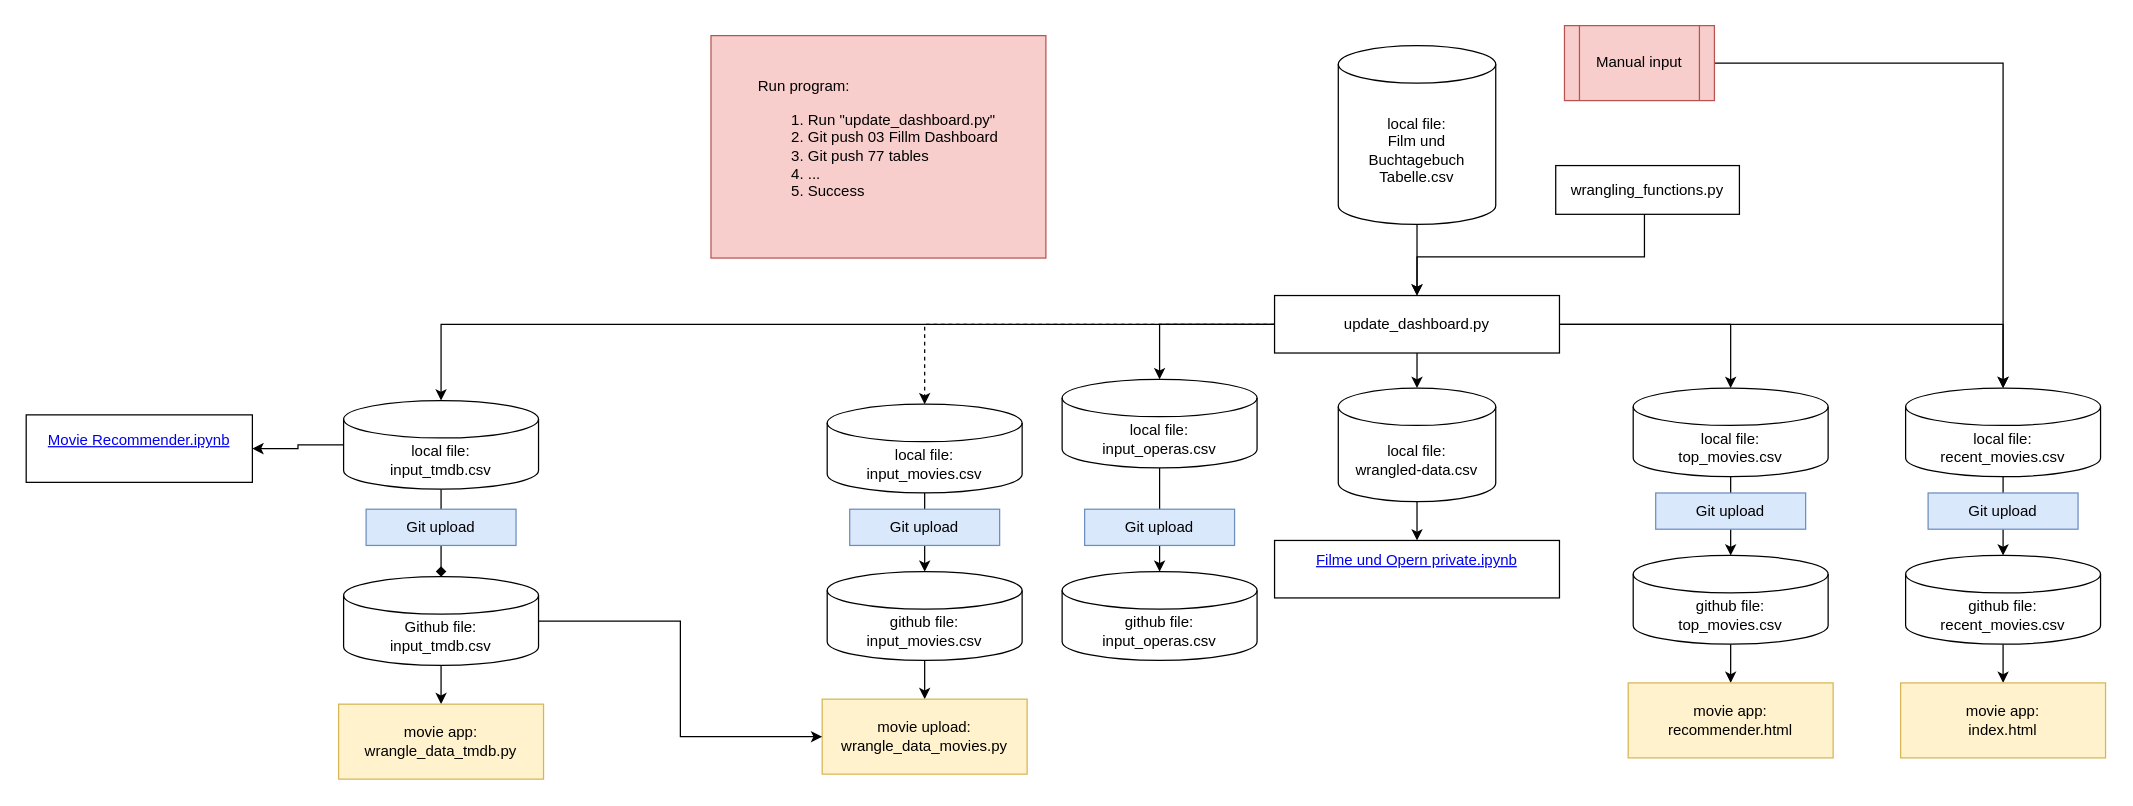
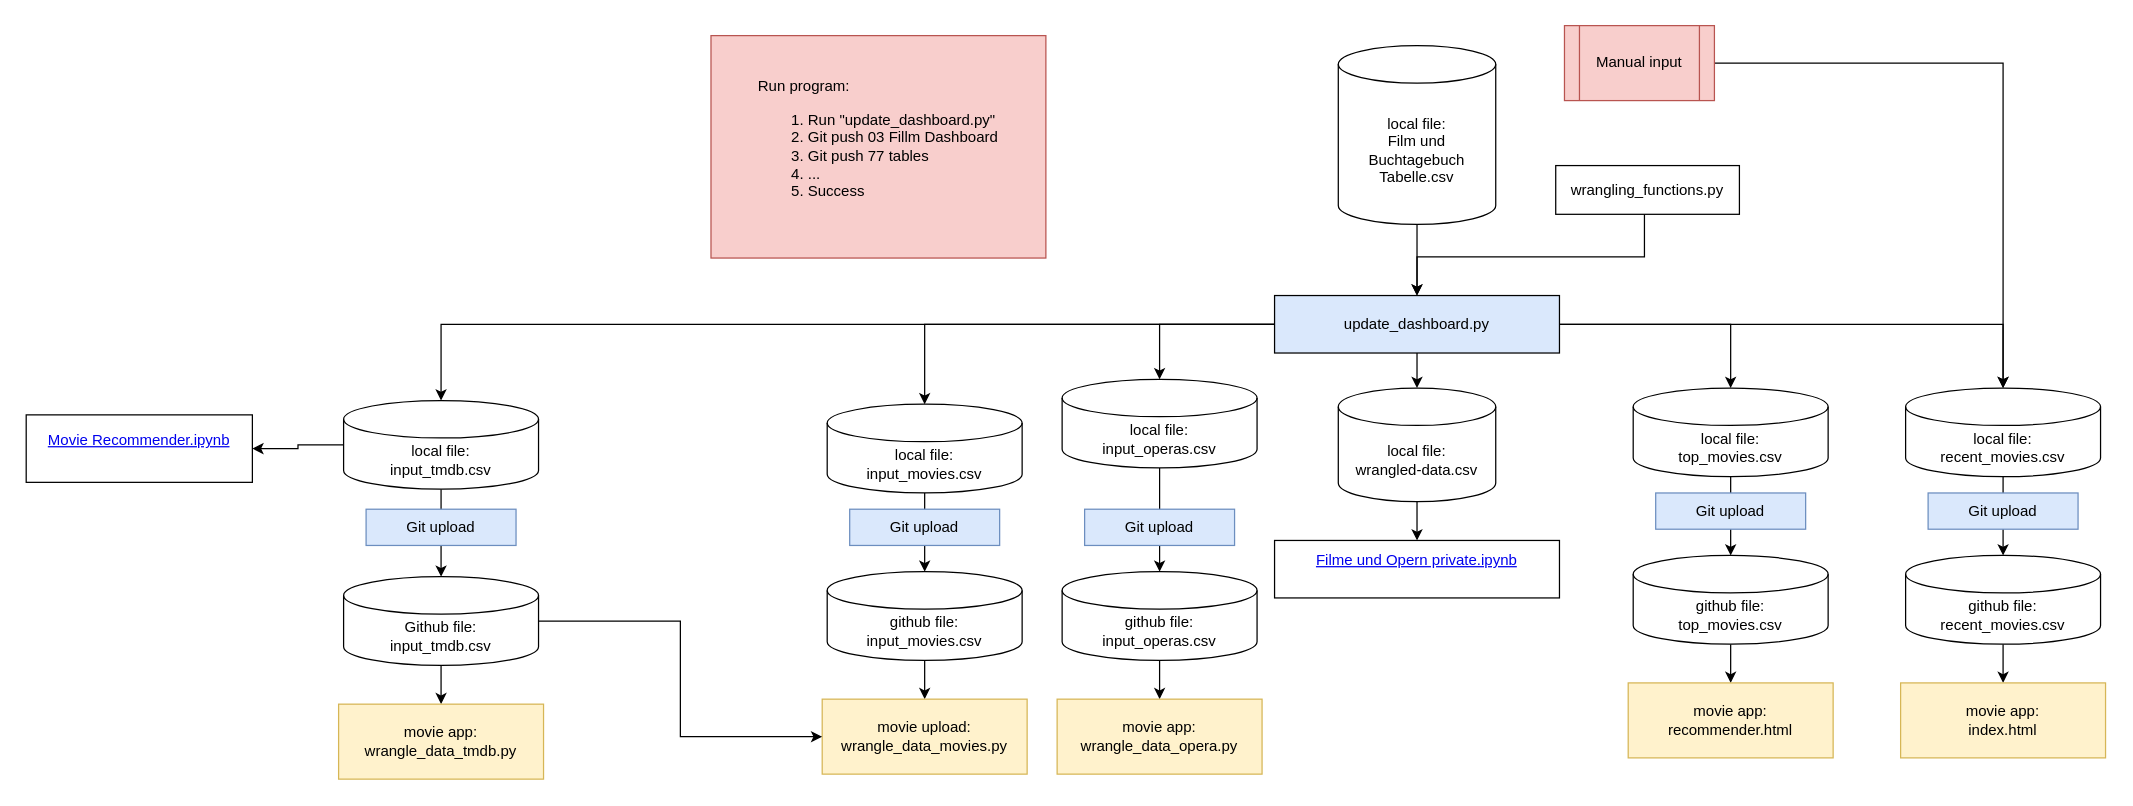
(1417, 324) -> (1417, 324)
(924, 360) -> (924, 360)
(441, 566) -> (441, 567)
none -> (1159, 685)
none -> (1159, 737)
